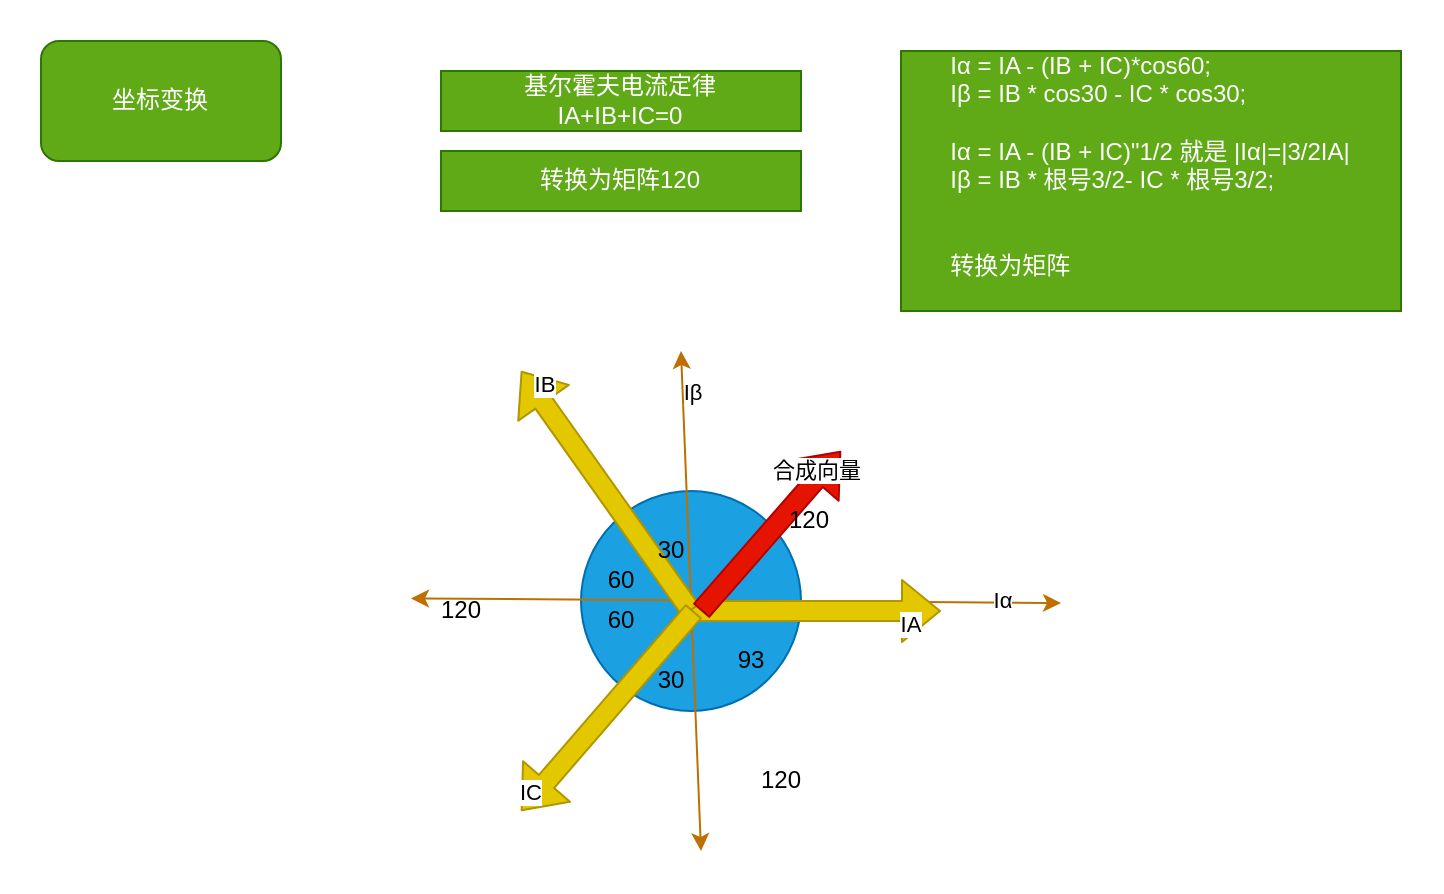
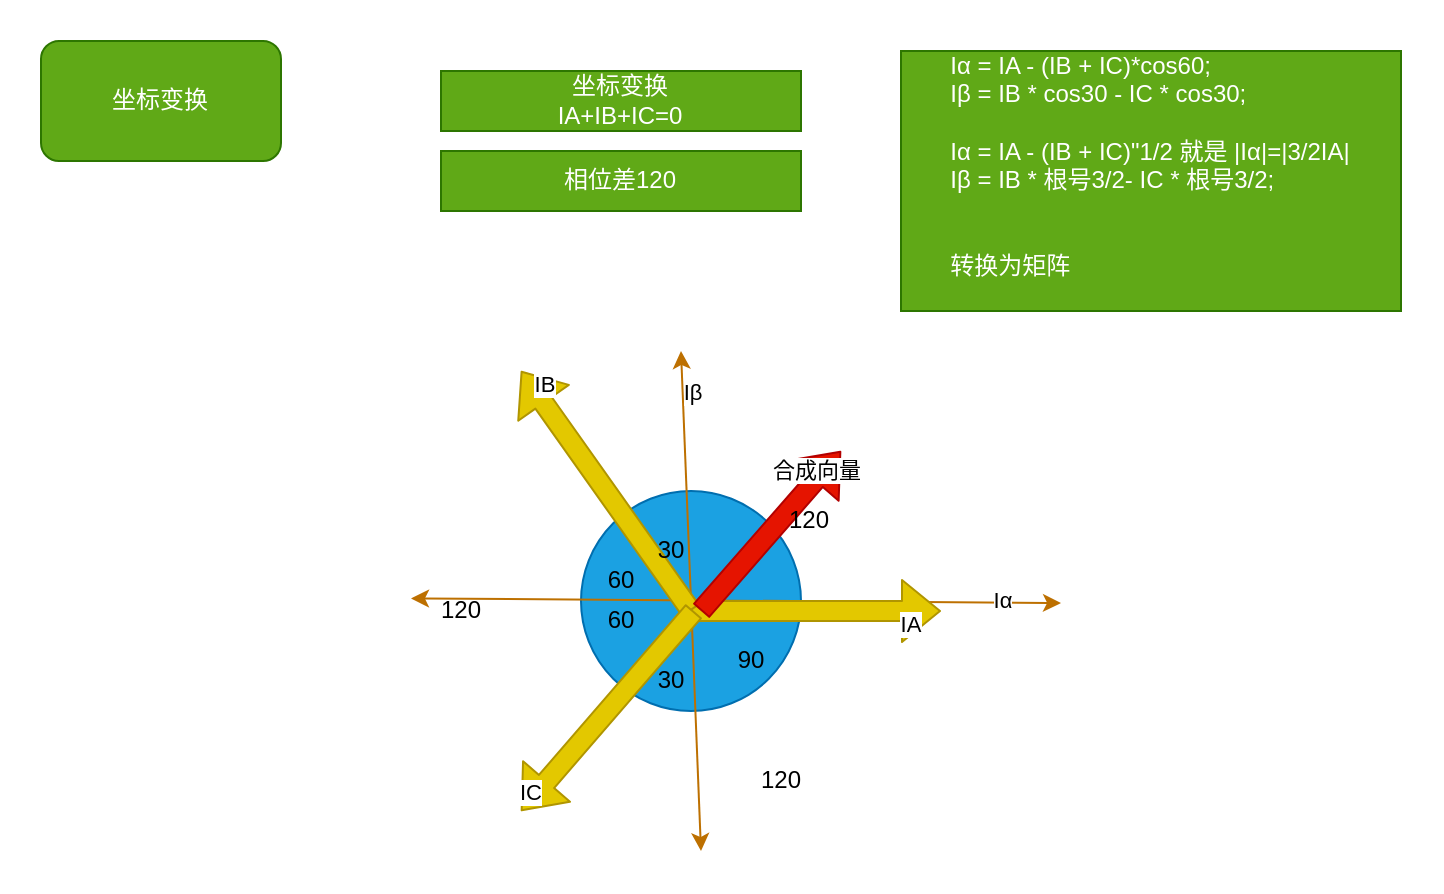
(621, 101) -> (621, 101)
(621, 181) -> (621, 181)
(752, 661) -> (752, 661)
